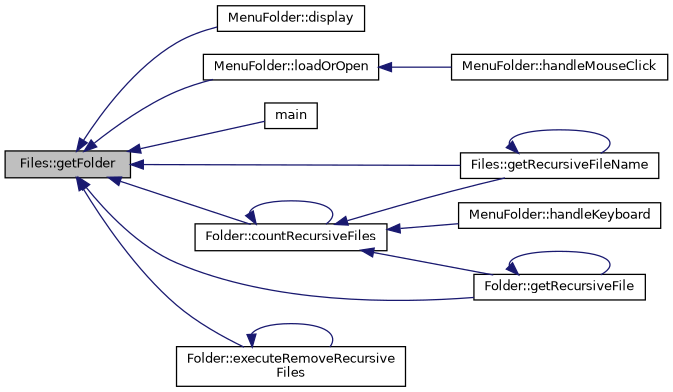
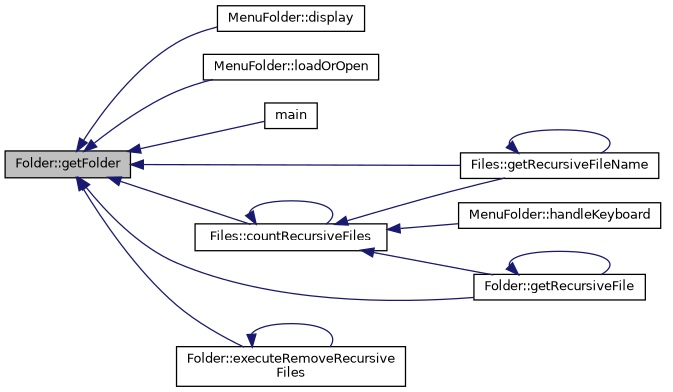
(560, 67) -> none
(68, 164) -> (68, 164)
(291, 237) -> (291, 237)
